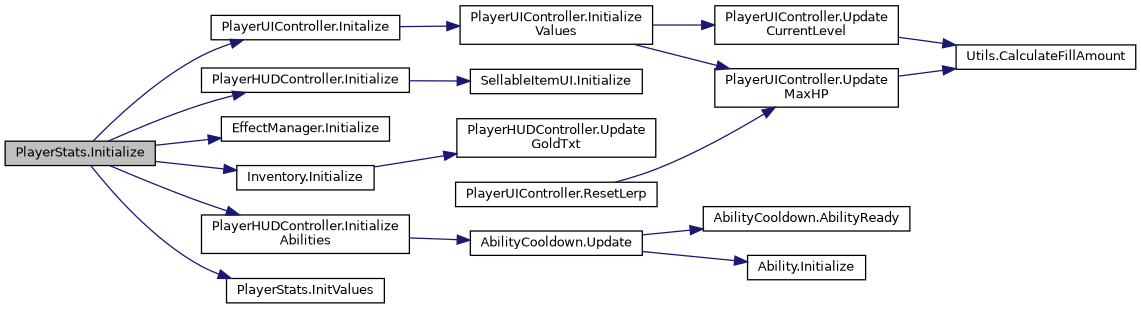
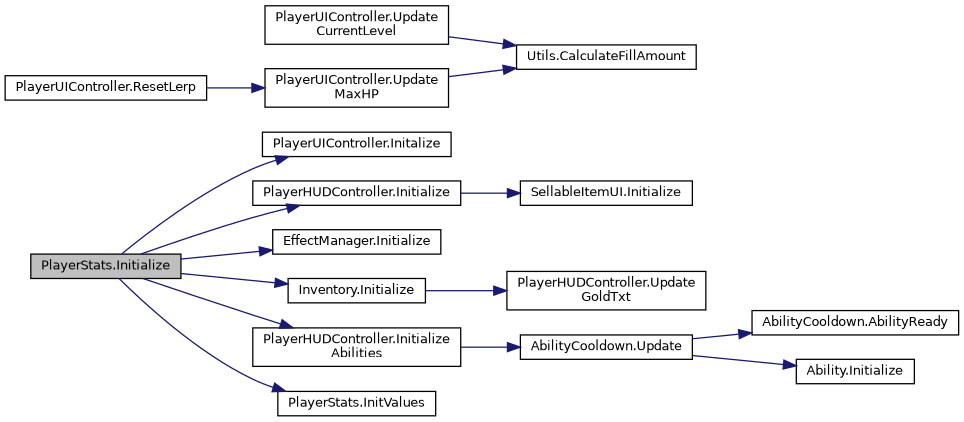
(556, 25) -> none
